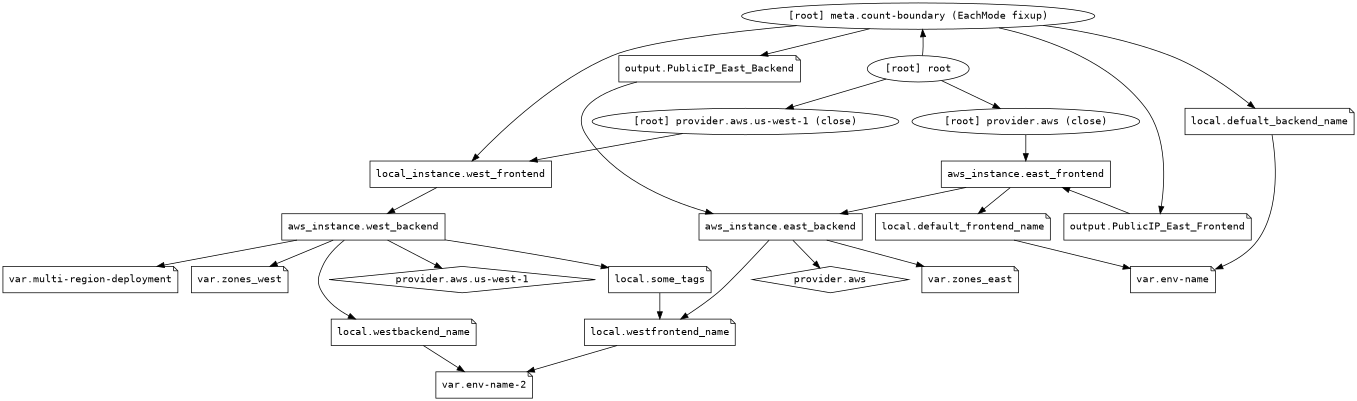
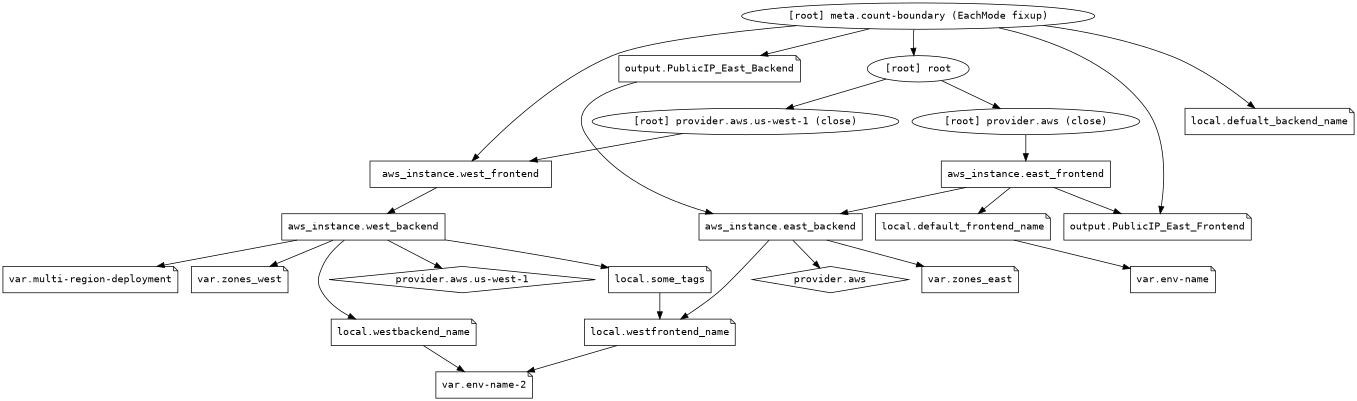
(923, 46) -> (913, 39)
(461, 174) -> (461, 174)
(1100, 202) -> (1084, 199)
(1271, 211) -> none
